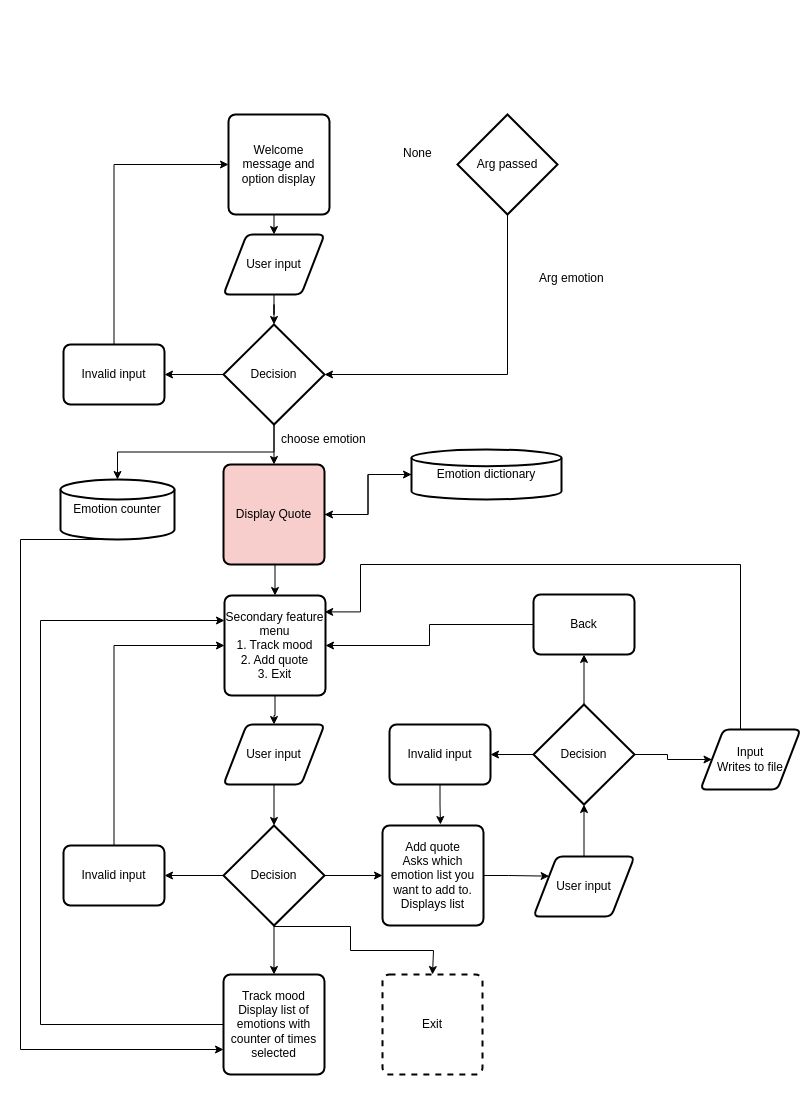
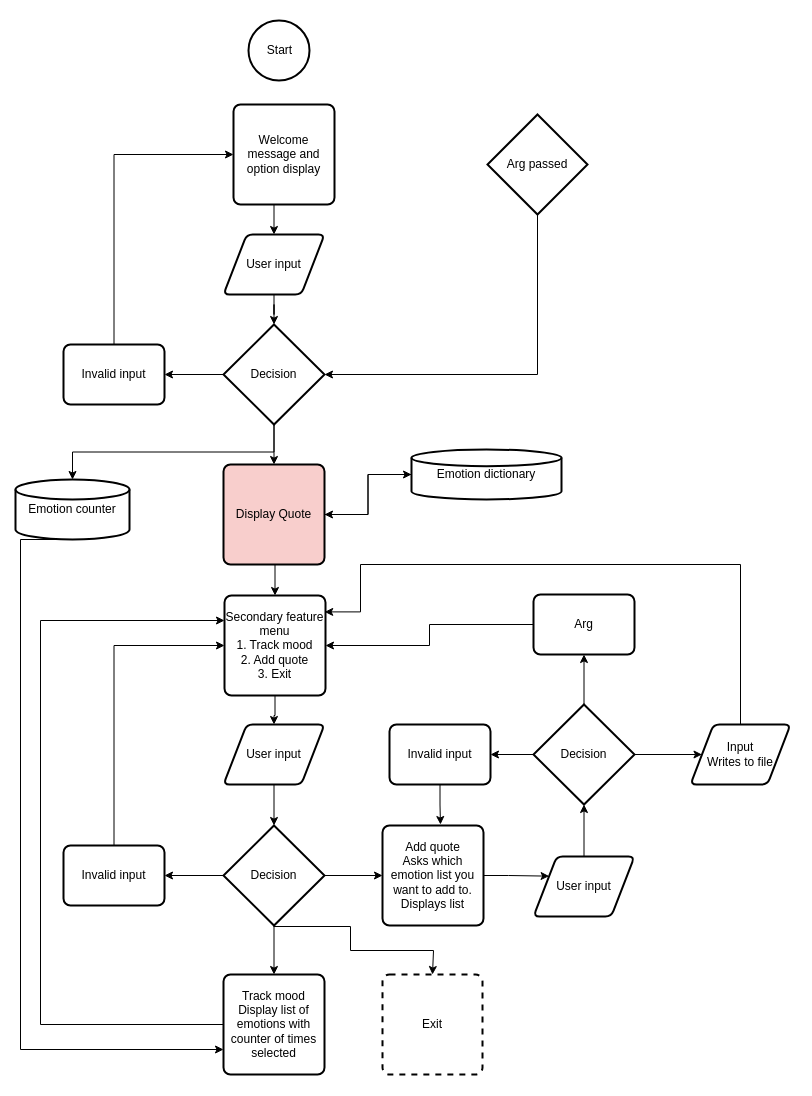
none -> (279, 51)
(421, 154) -> none
(279, 165) -> (284, 155)
(508, 165) -> (538, 165)
(578, 279) -> none
(330, 440) -> none
(118, 510) -> (73, 510)
(584, 625) -> (584, 625)
(751, 760) -> (741, 755)
